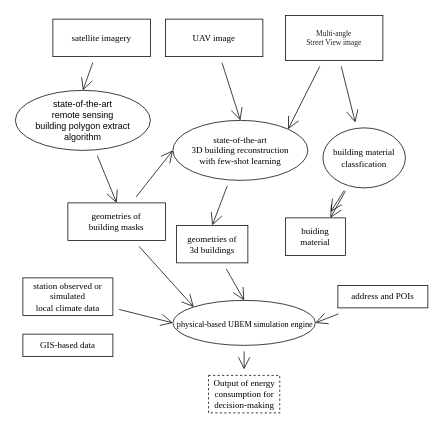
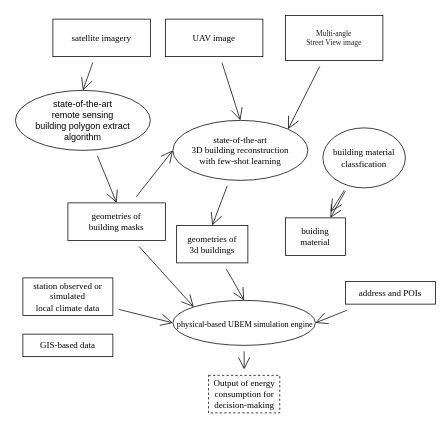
(348, 94) -> none
(383, 297) -> (390, 293)
